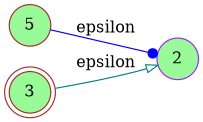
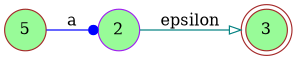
(106, 28) -> (72, 21)
(101, 80) -> (185, 30)
